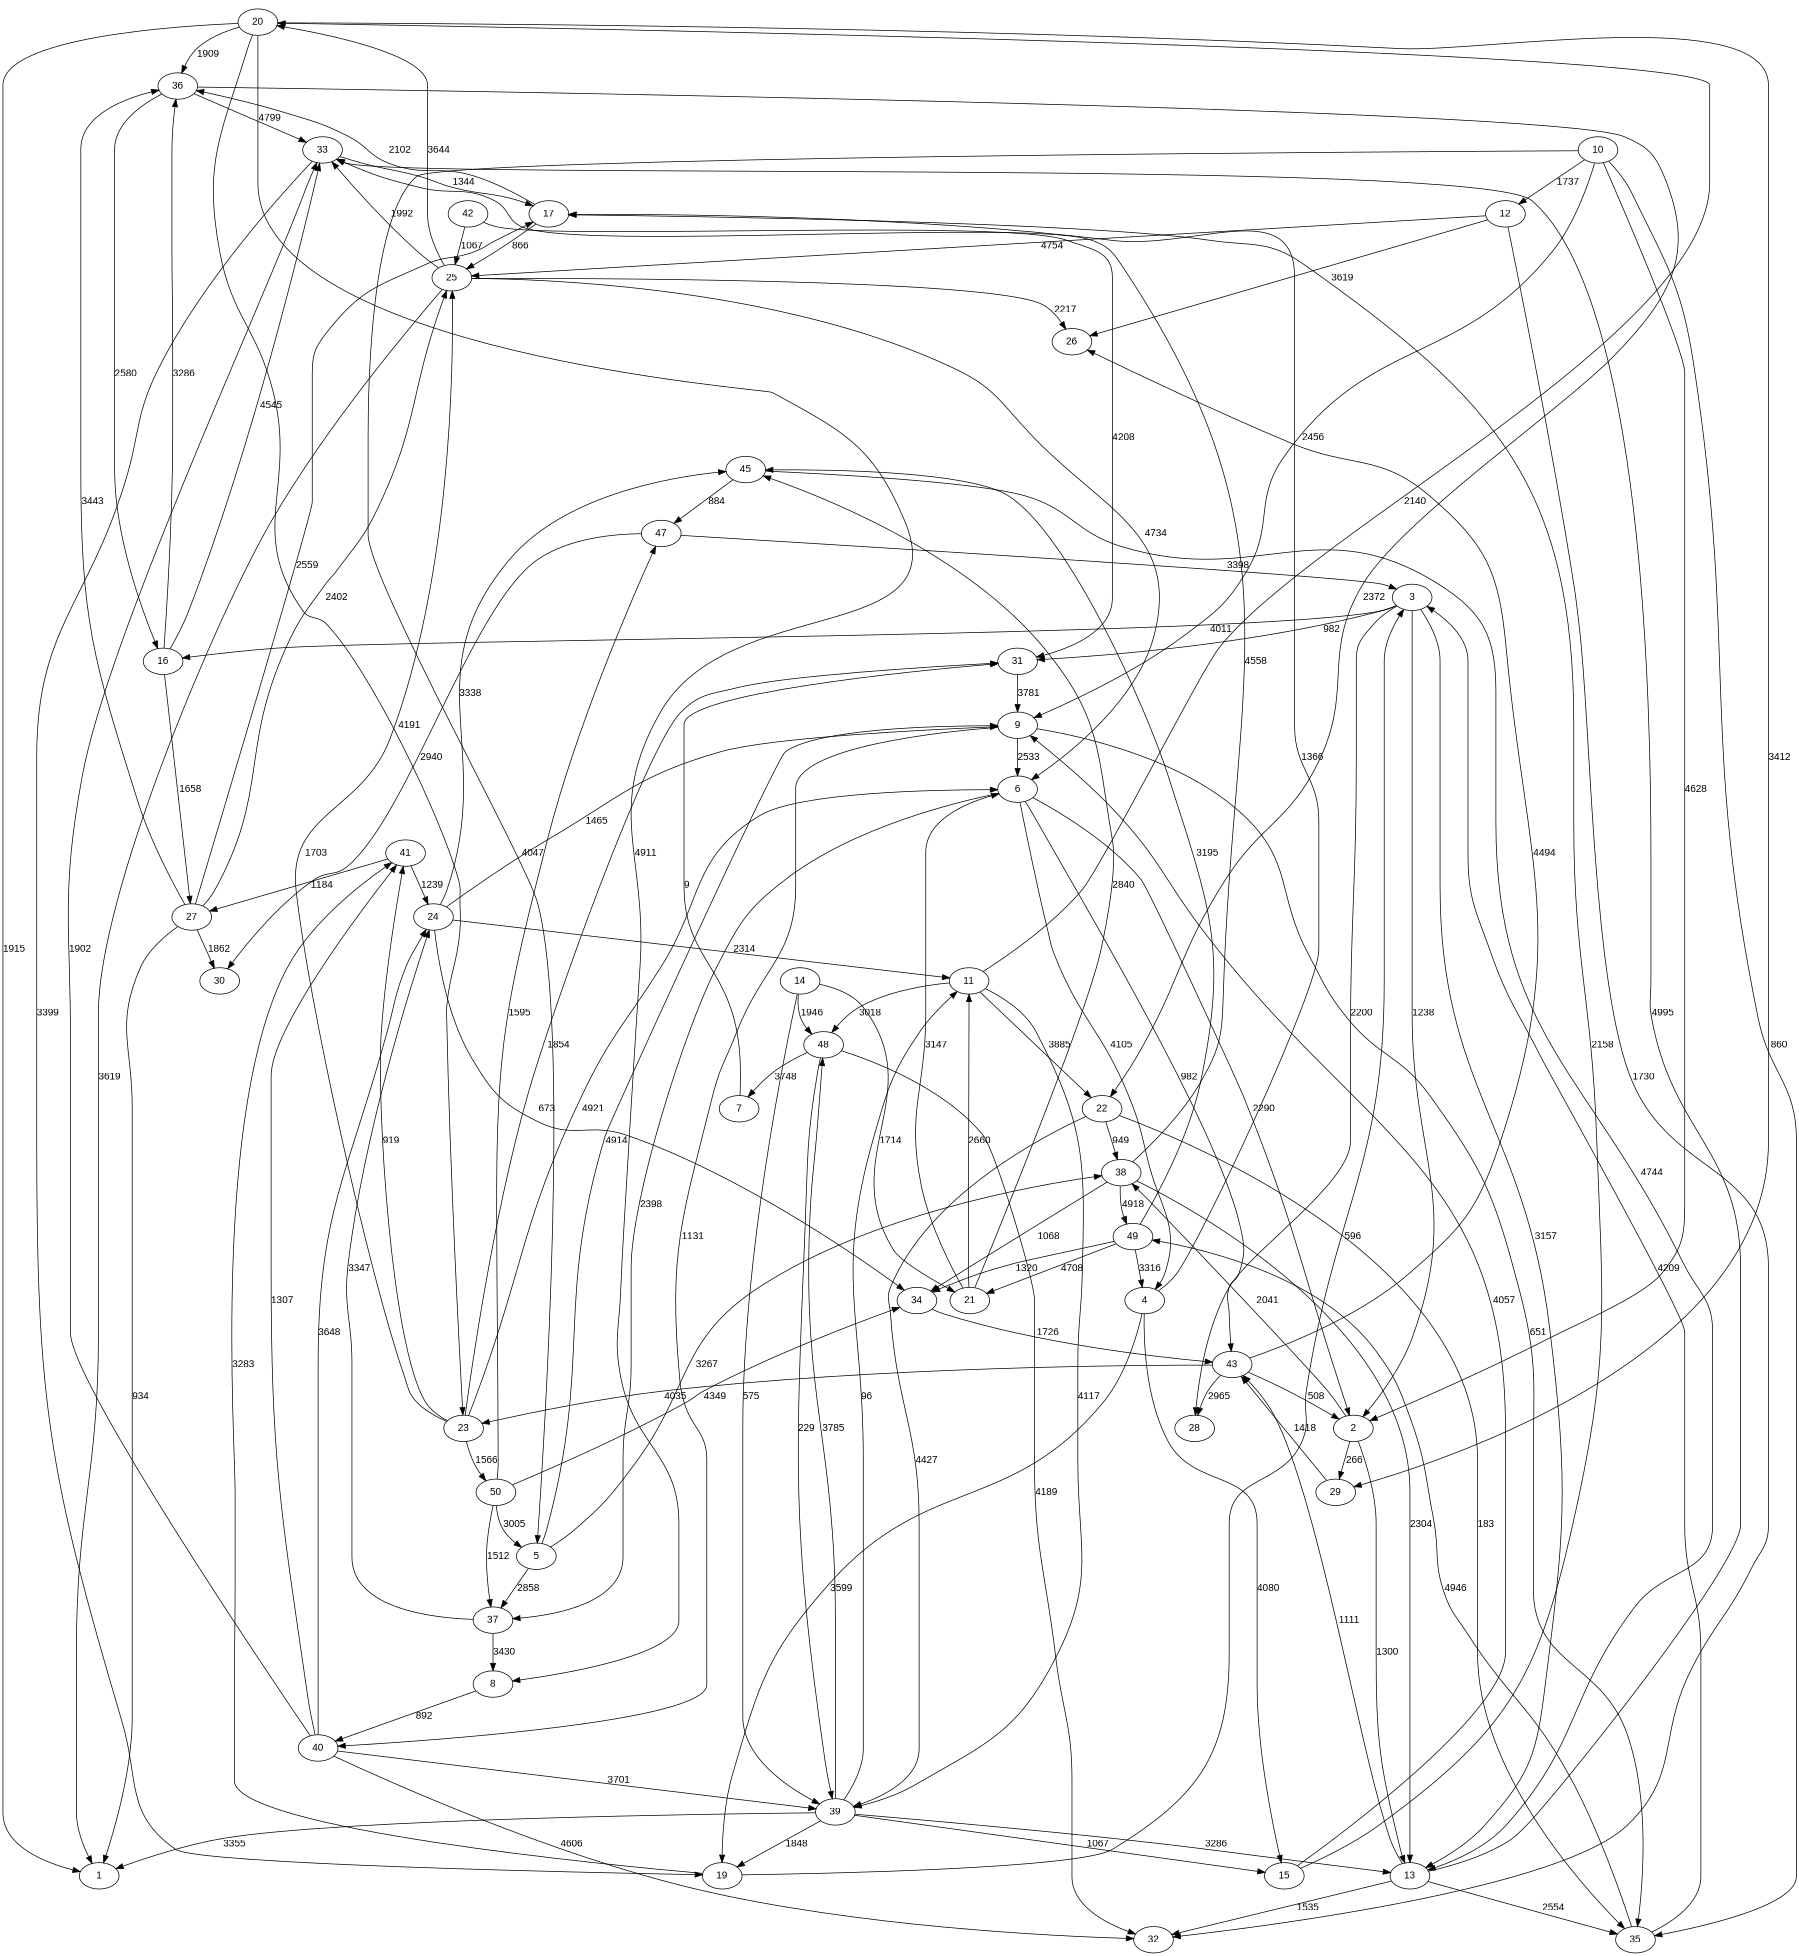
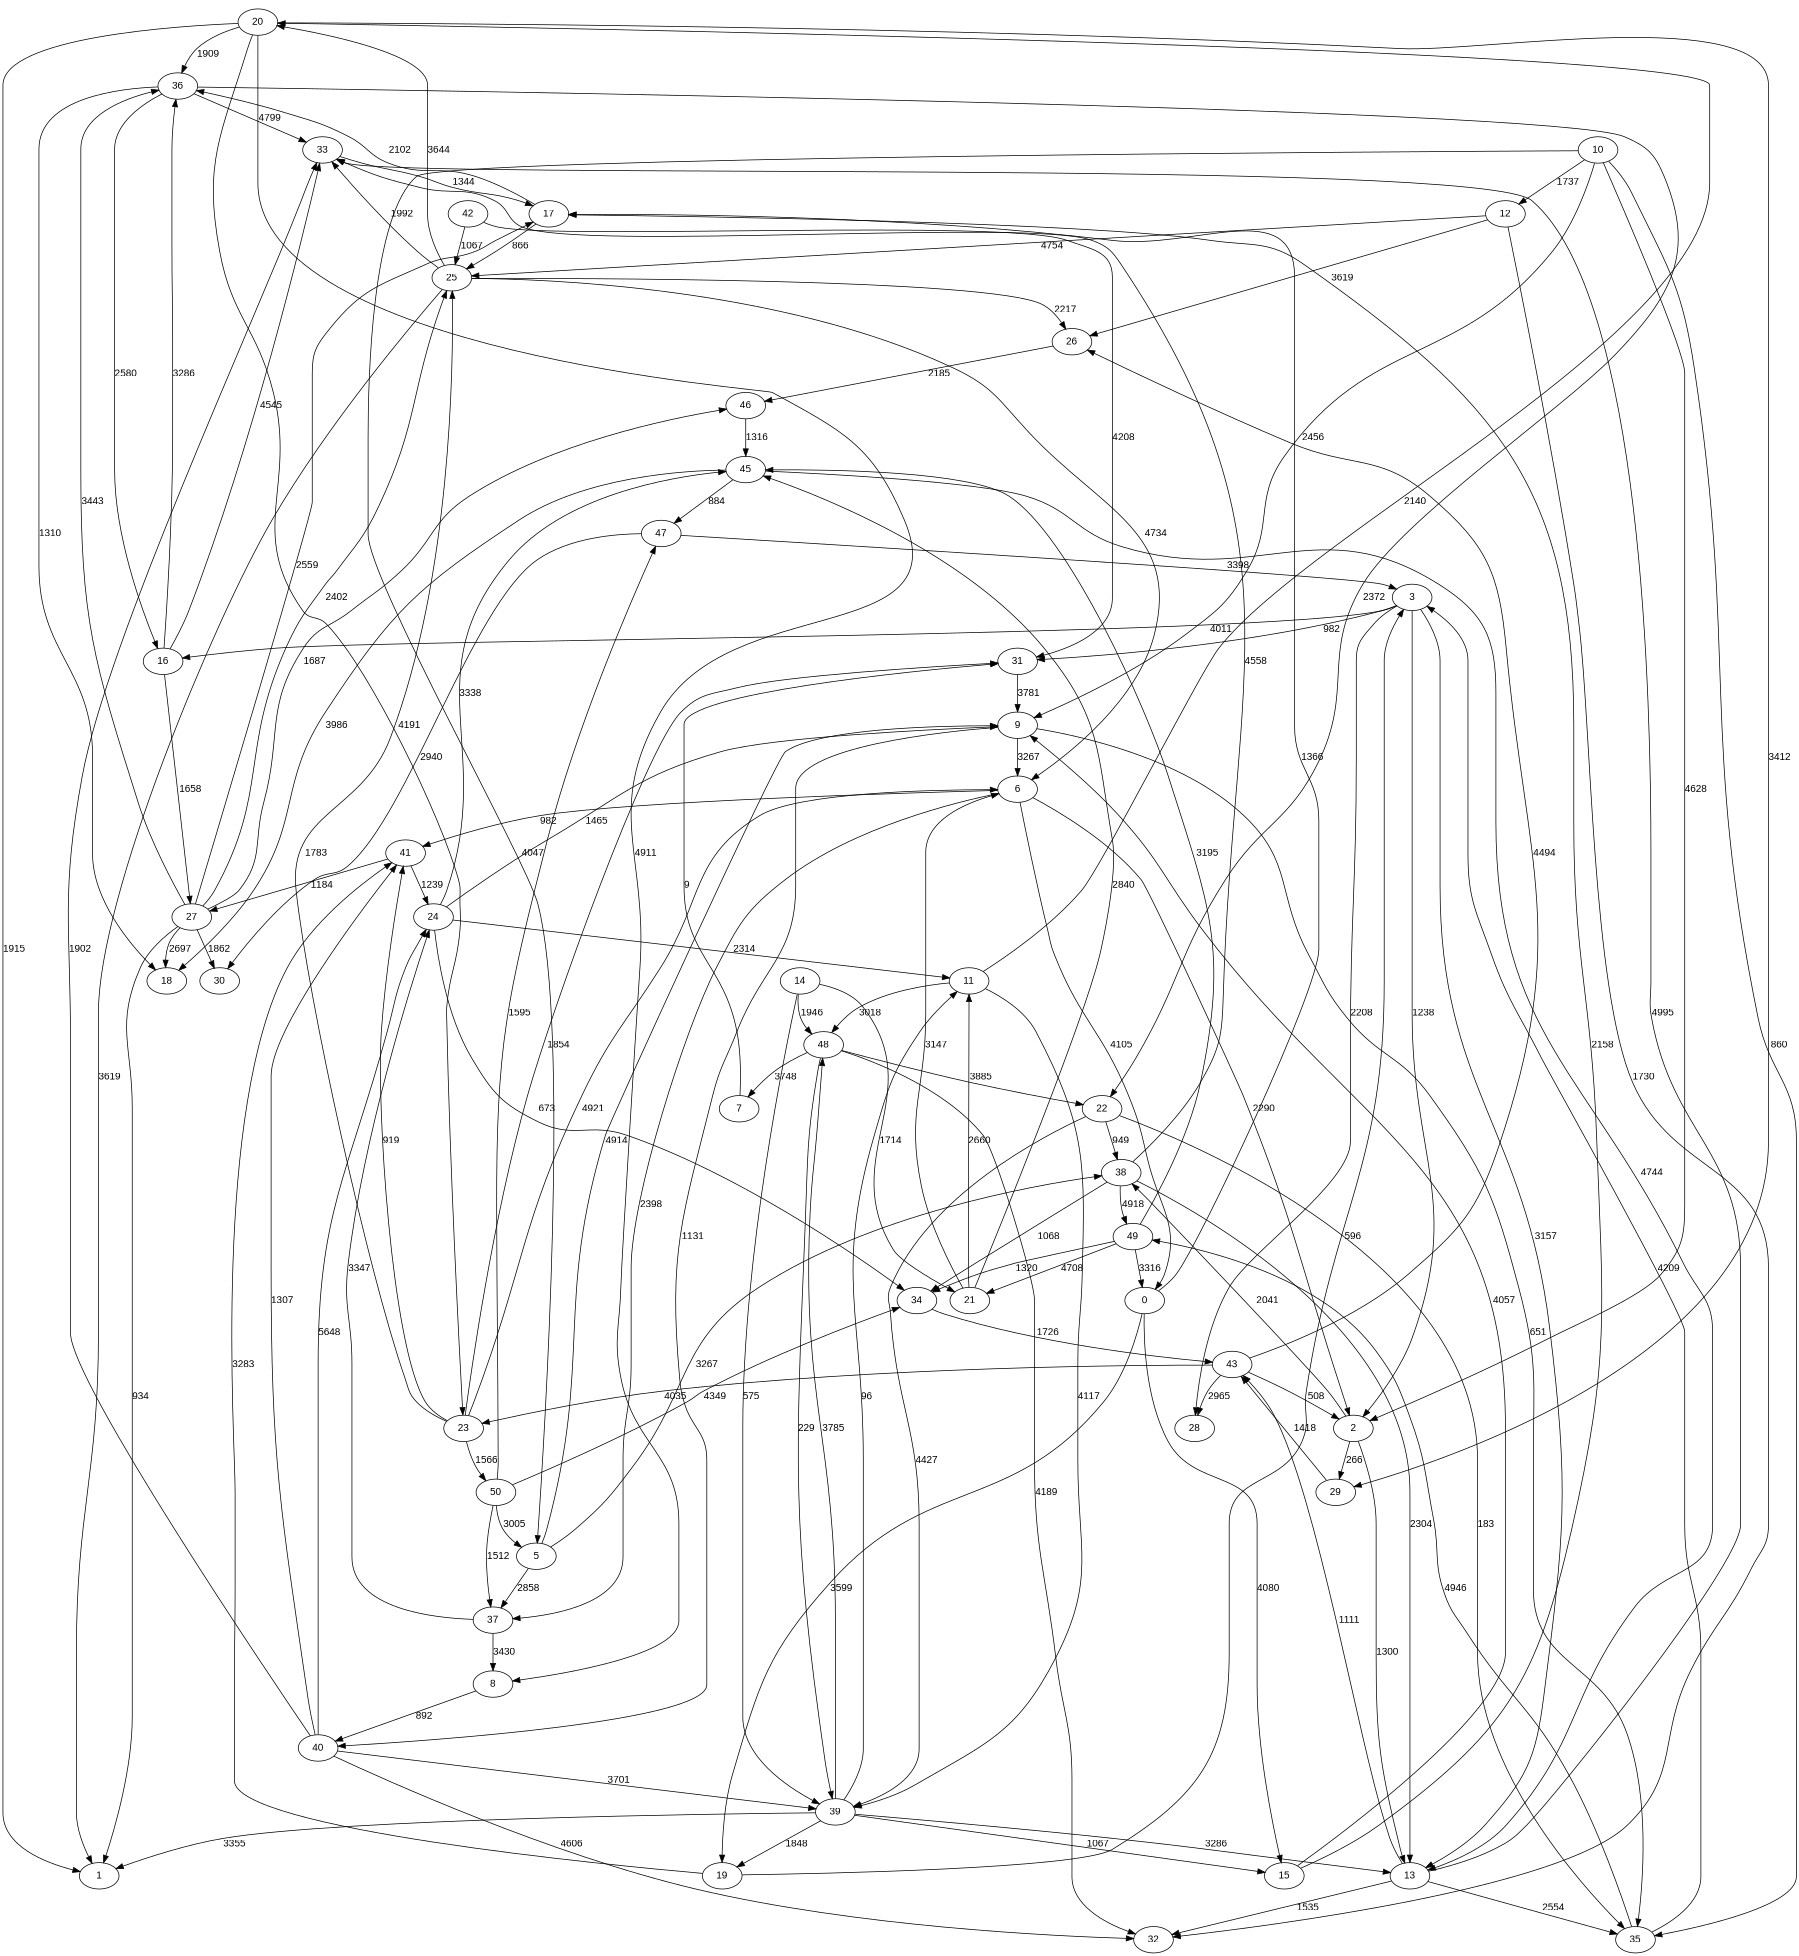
none -> (746, 406)
(1029, 757) -> (1029, 757)
(316, 853) -> (316, 853)
none -> (167, 981)
(1362, 1013) -> (1362, 1013)
(1033, 1042) -> (958, 1080)
(1171, 1063) -> (712, 801)
(38, 1241) -> none
(1145, 1301) -> (1145, 1301)
(330, 1332) -> (330, 1332)
